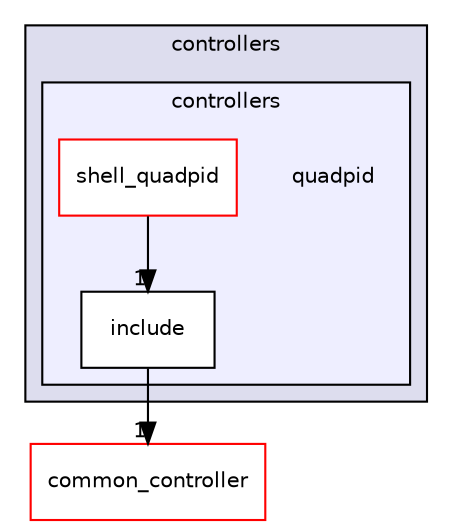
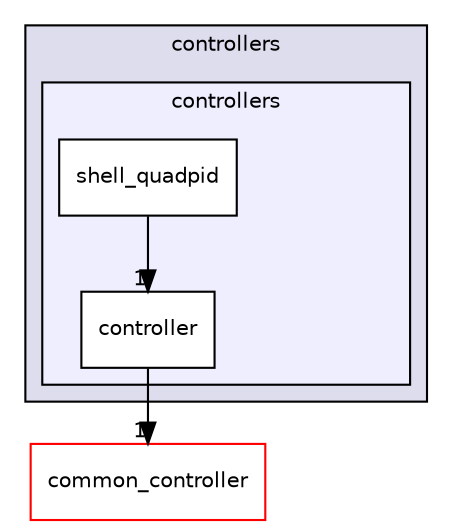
(148, 178) -> (148, 178)
(334, 178) -> none
(148, 330) -> (148, 330)
